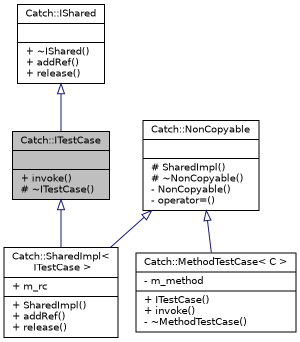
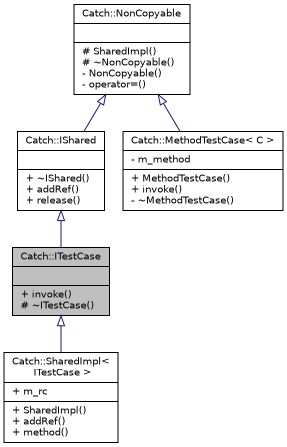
(127, 232) -> (92, 117)
(177, 300) -> (181, 178)
(40, 328) -> (40, 432)
